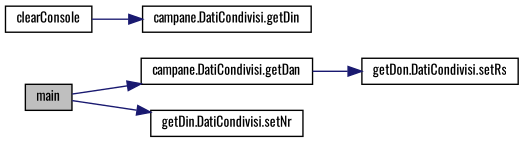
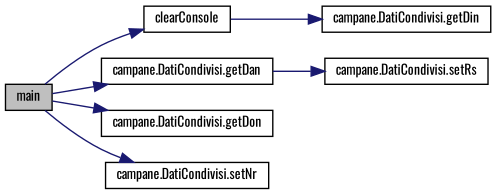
none -> (85, 54)
(440, 71) -> (406, 71)
none -> (187, 123)
(227, 123) -> (187, 175)
